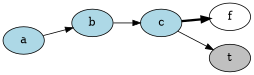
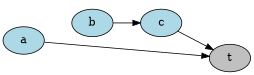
(230, 17) -> none
(54, 33) -> (123, 49)
